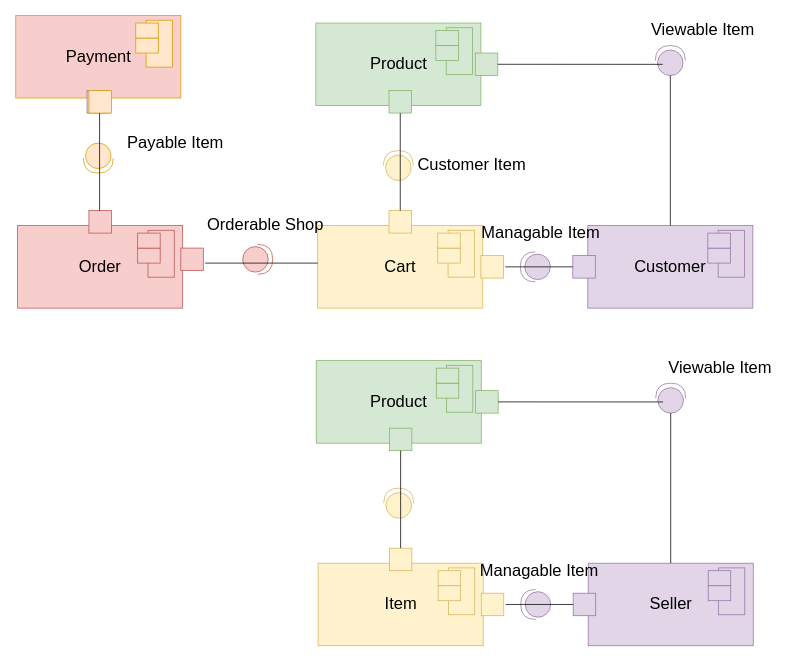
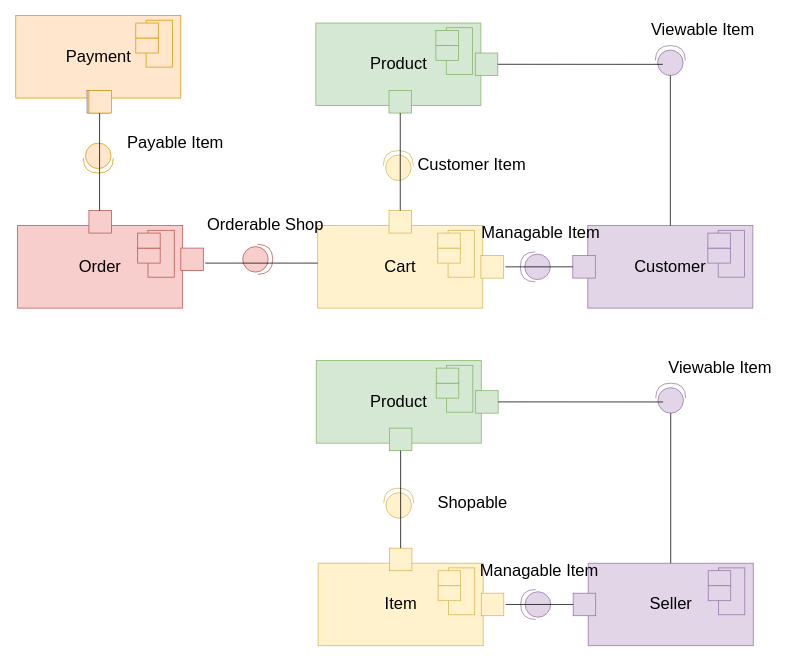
(98, 57) -> (98, 57)
none -> (472, 503)
